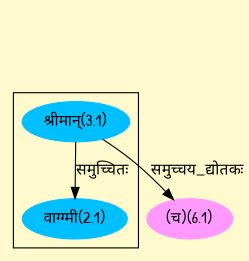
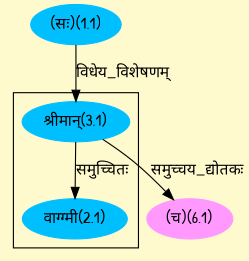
none -> (76, 25)
